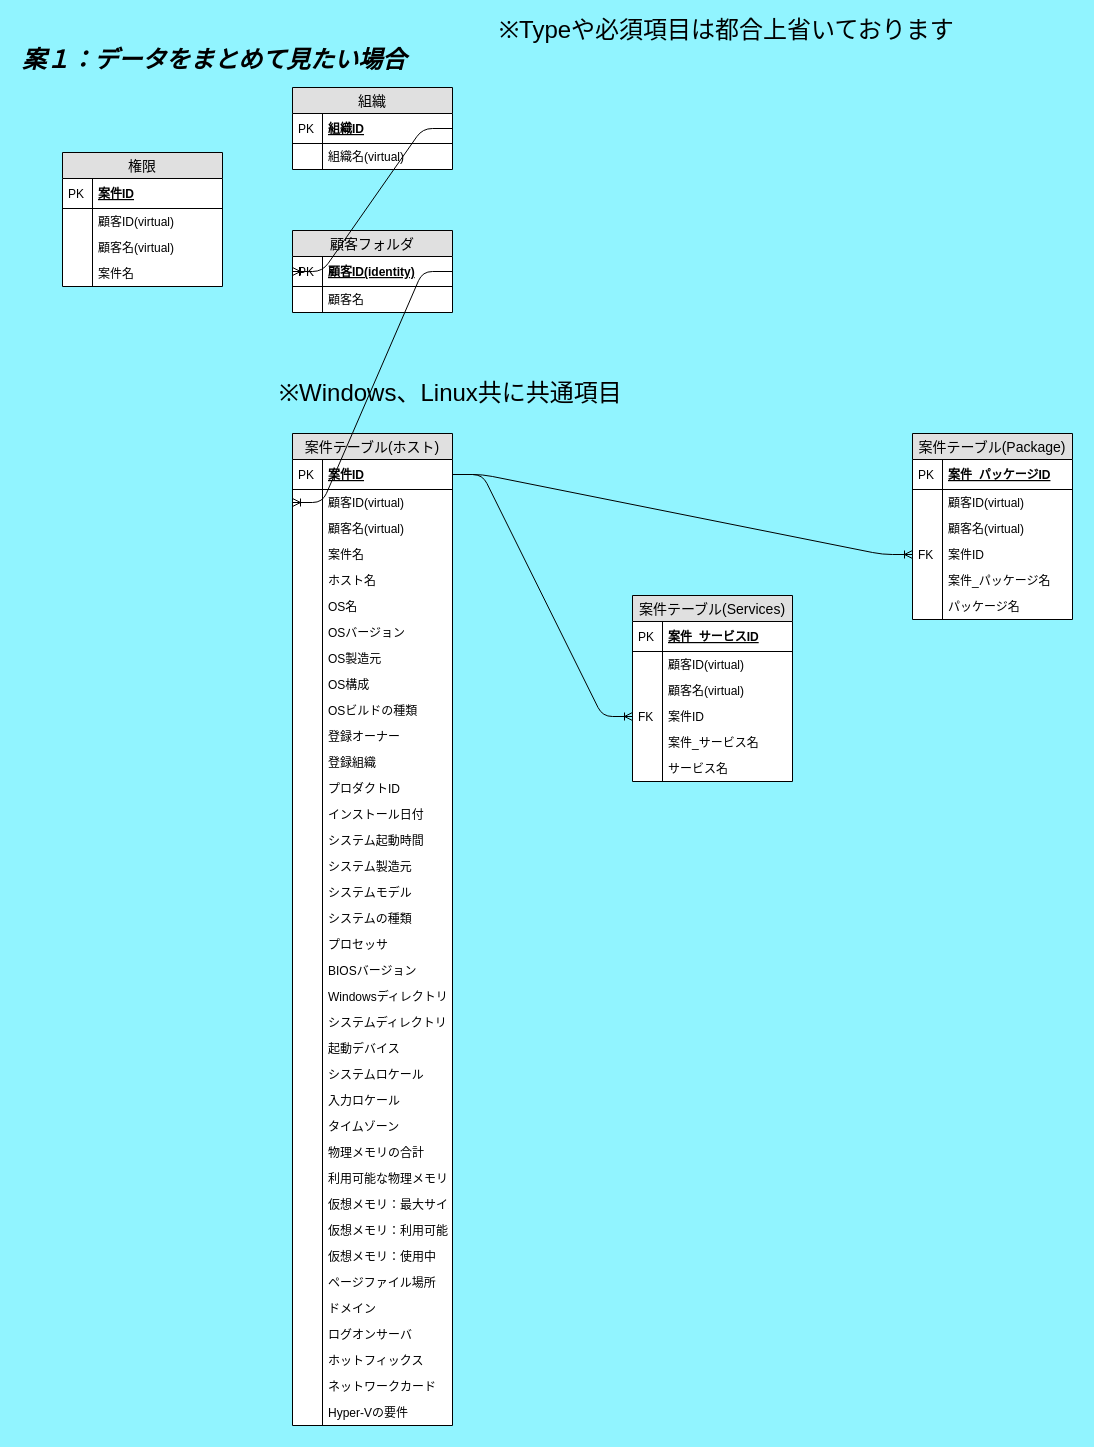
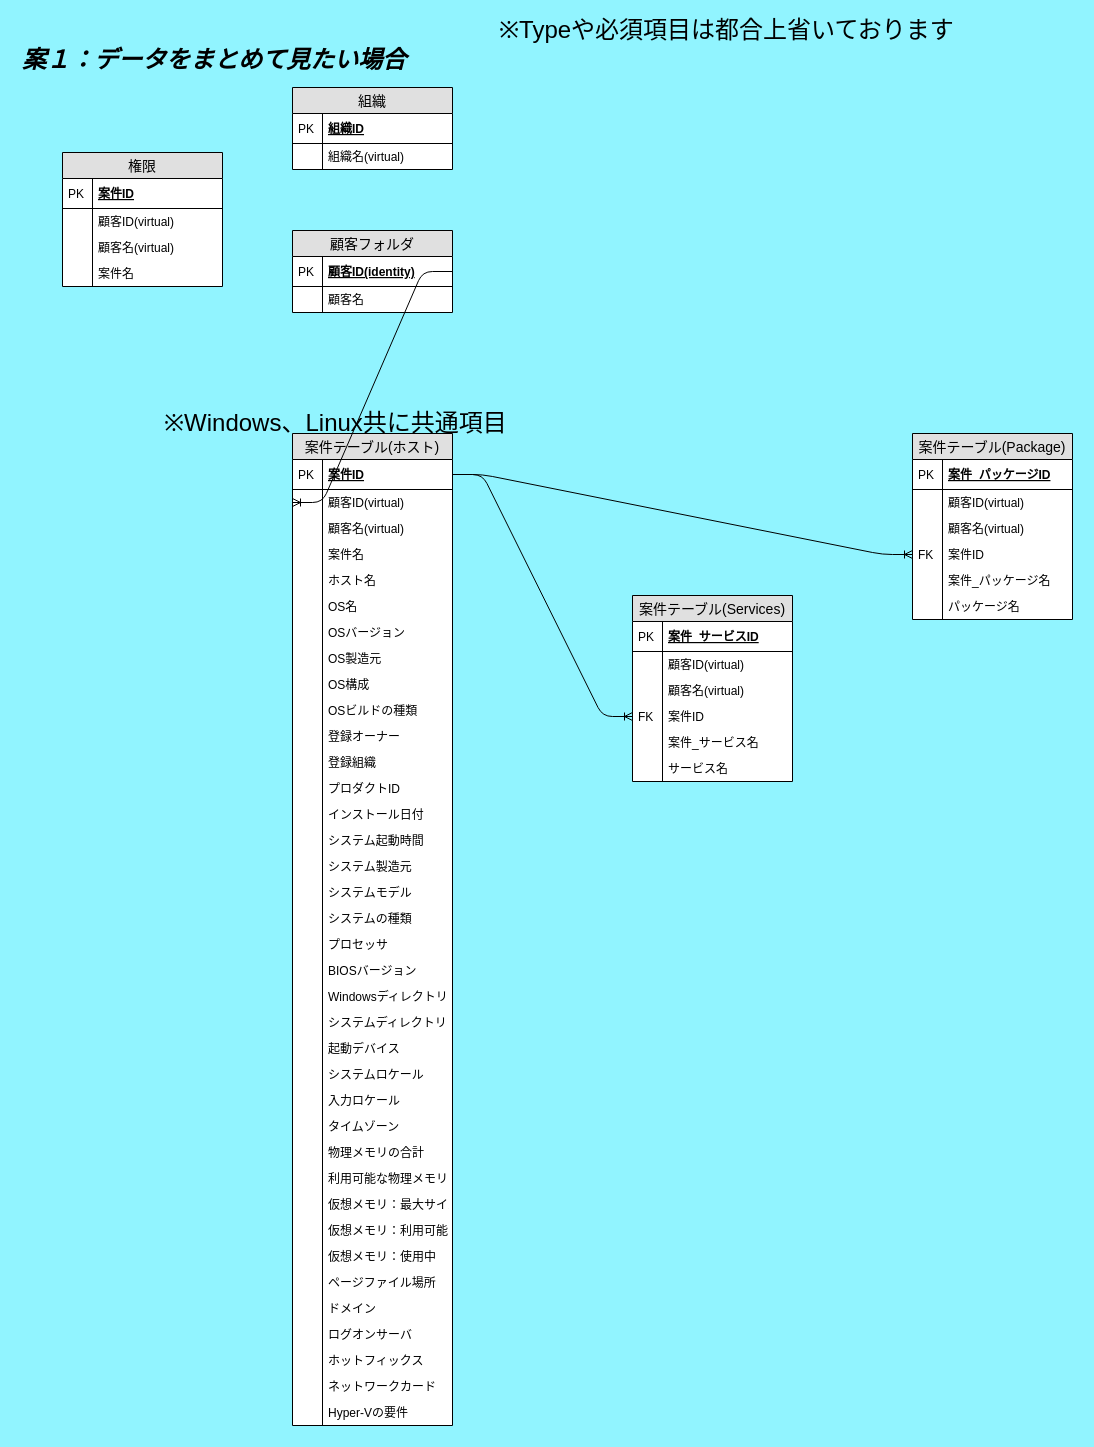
(372, 201) -> none
(453, 394) -> (338, 424)
